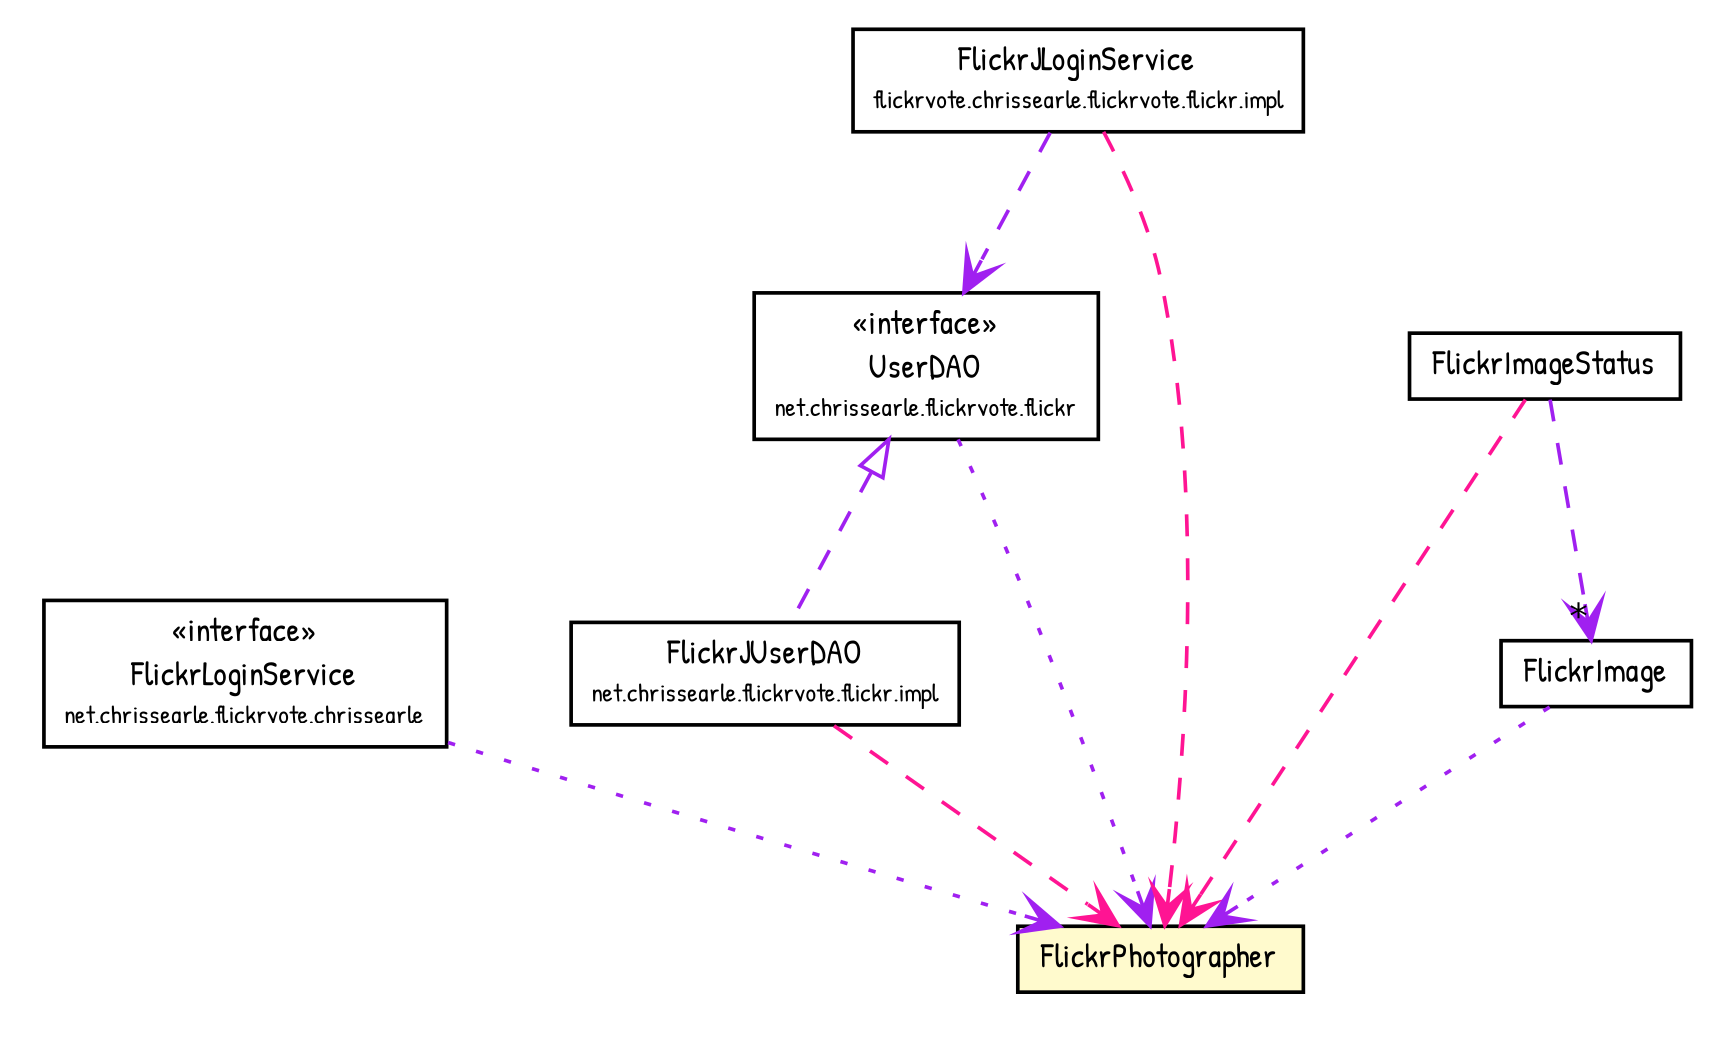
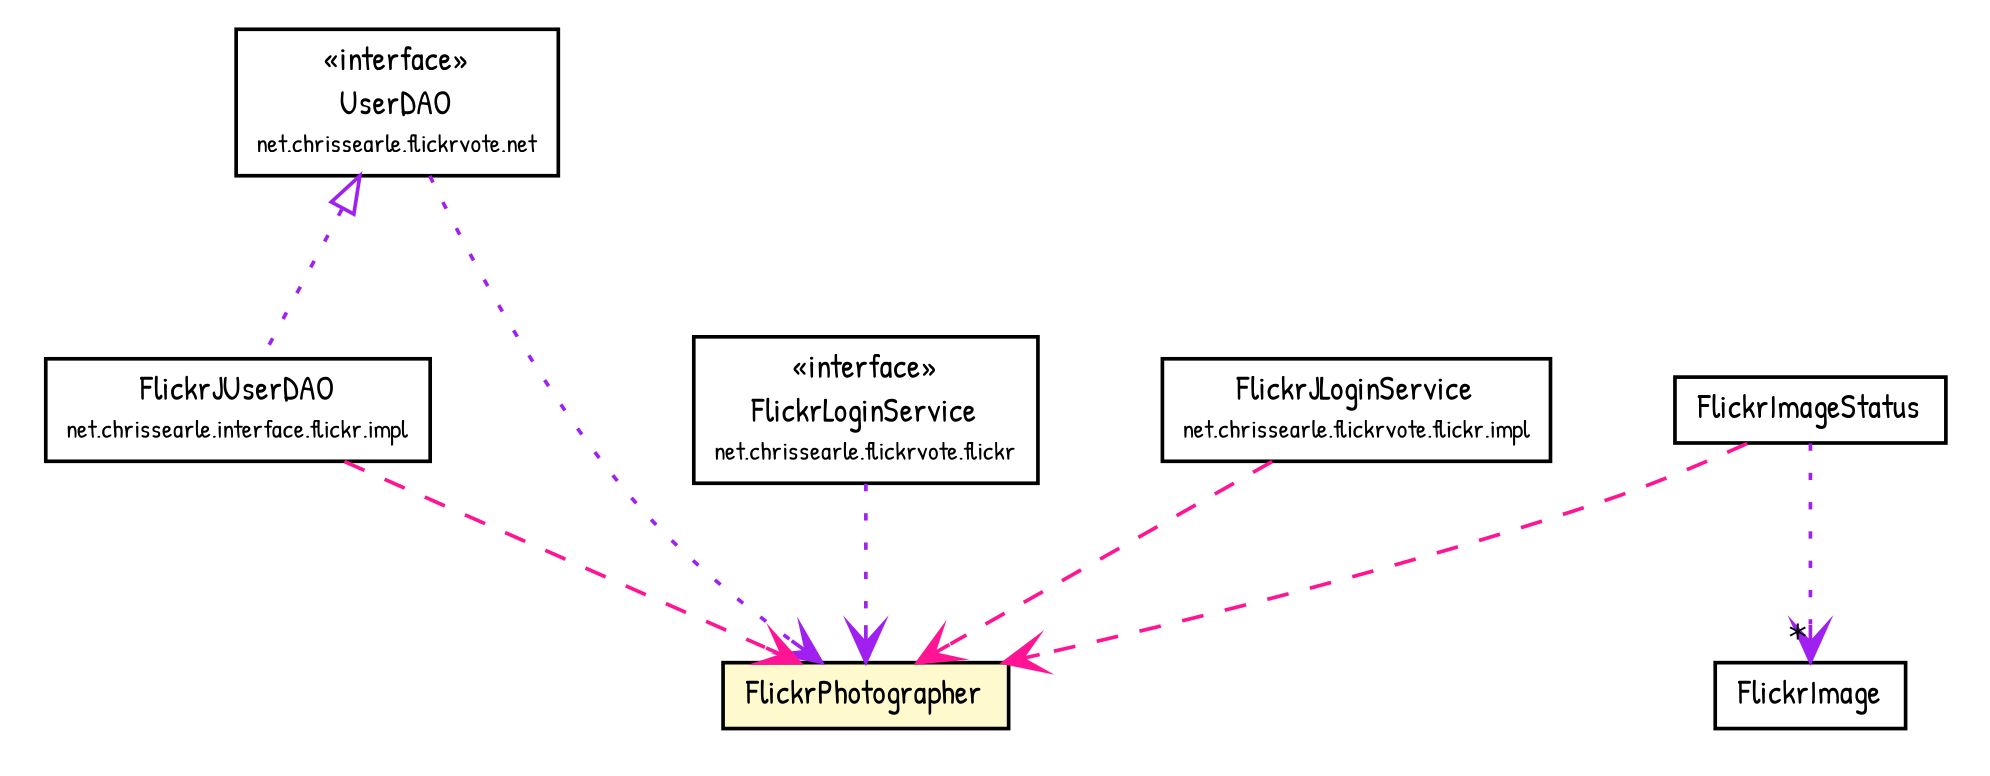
(1078, 101) -> (1356, 430)
(1016, 196) -> none
(926, 408) -> (397, 145)
(1567, 502) -> (1810, 534)
(831, 548) -> (302, 284)
(765, 694) -> (238, 430)
(245, 716) -> (866, 452)
(1394, 806) -> none
